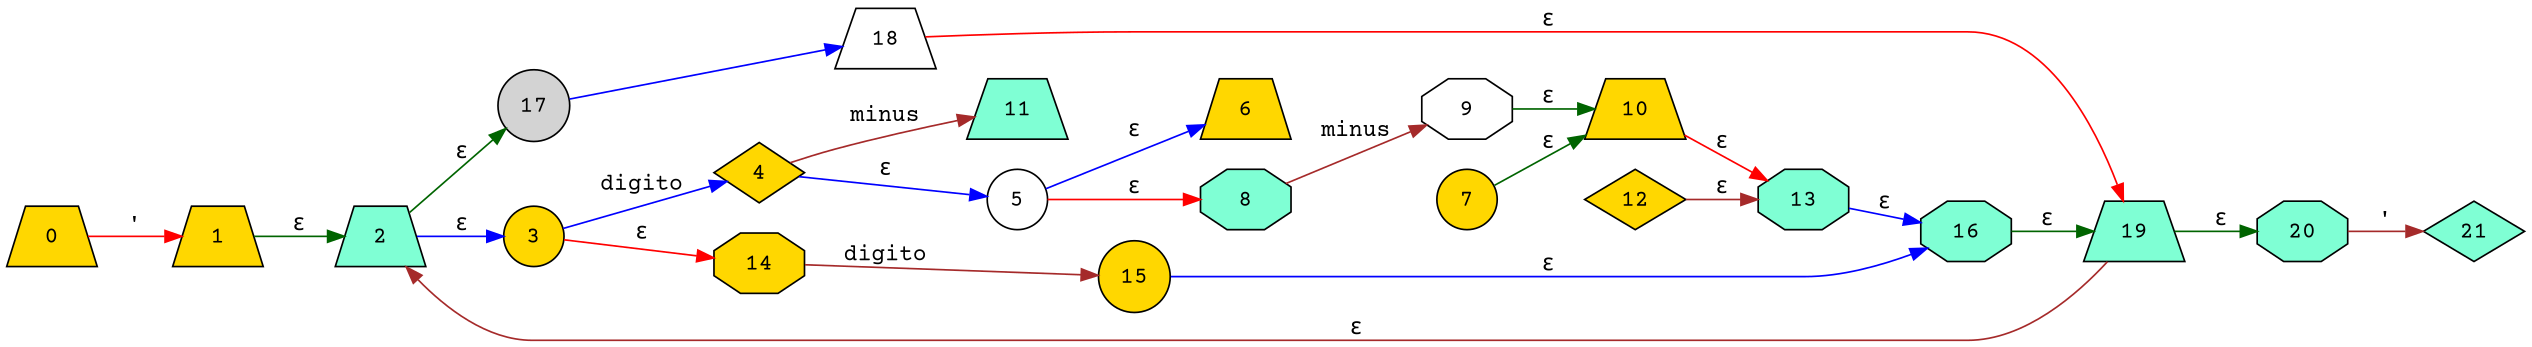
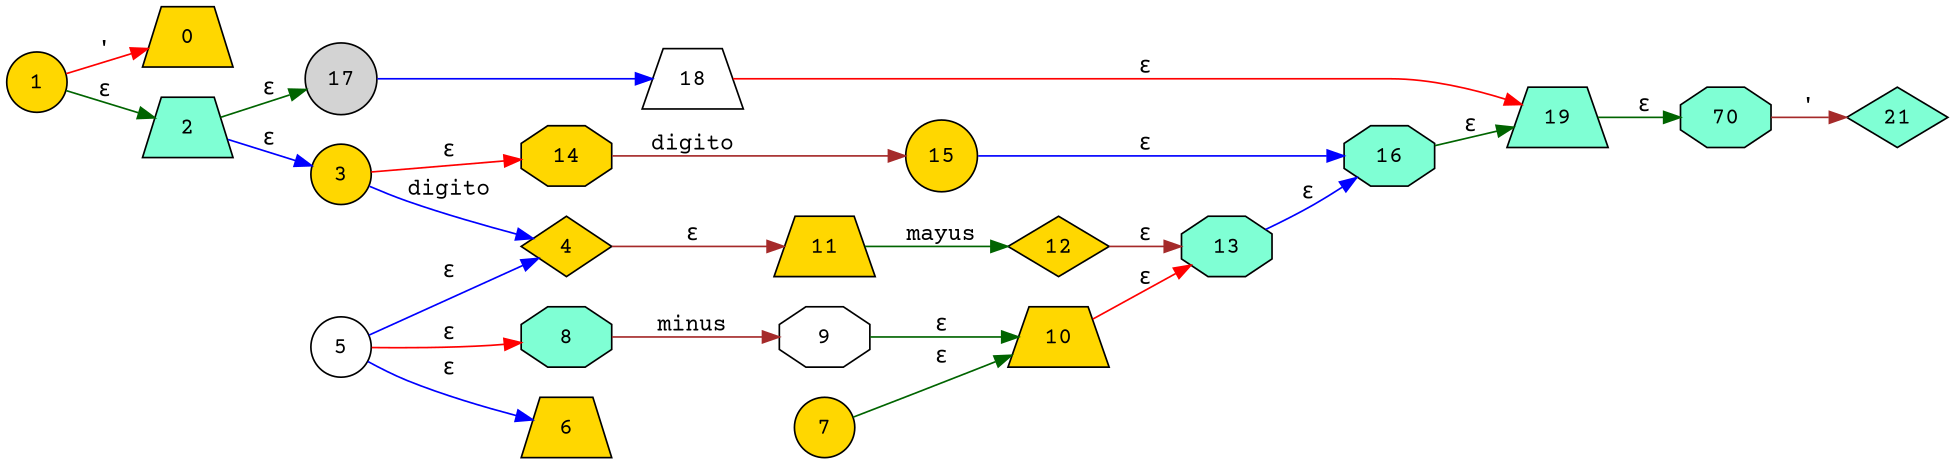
(1017, 109) -> (825, 246)
(886, 115) -> (693, 234)
(884, 186) -> (446, 300)
(2302, 231) -> (1726, 117)
(126, 236) -> (99, 64)
(218, 236) -> (37, 82)
none -> (928, 246)
(1266, 340) -> none
